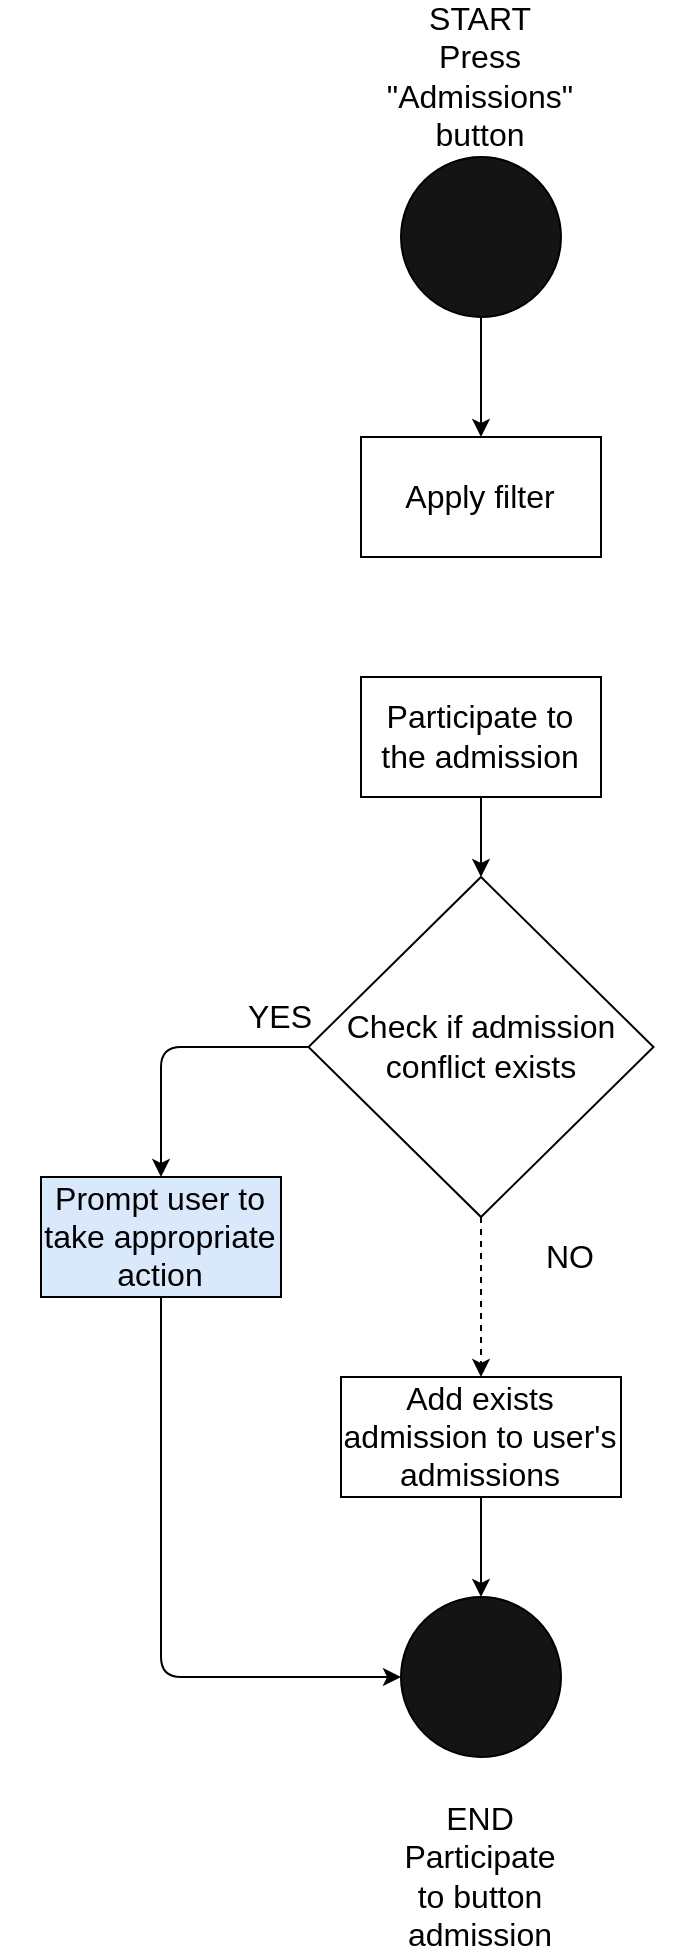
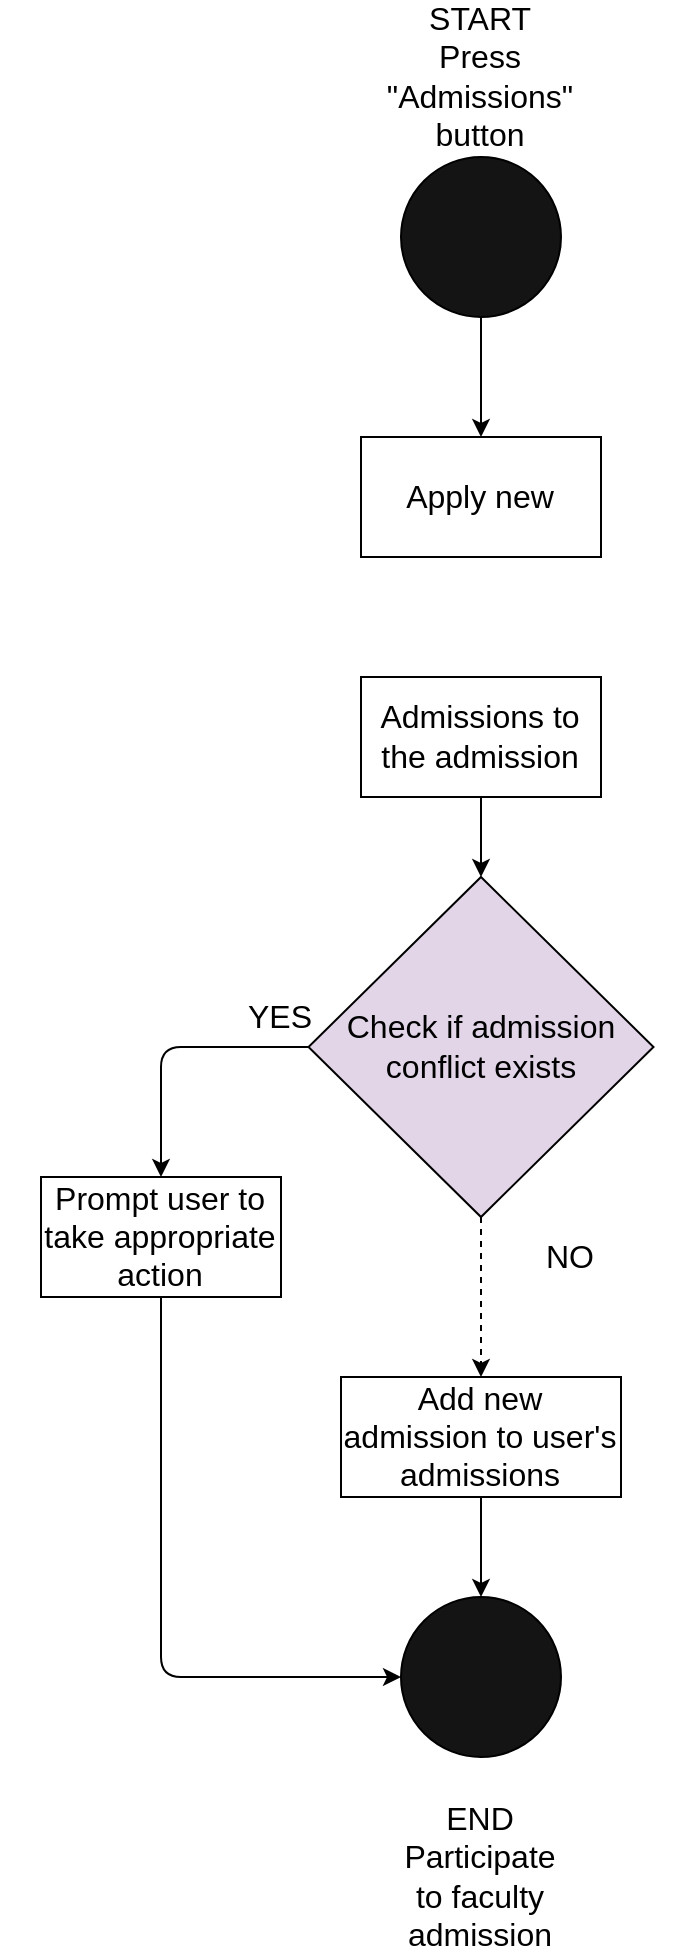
(481, 497) -> (481, 497)
(481, 737) -> (481, 737)
(481, 1047) -> (481, 1047)
(161, 1237) -> (161, 1237)
(481, 1437) -> (481, 1437)
(481, 1877) -> (481, 1877)
